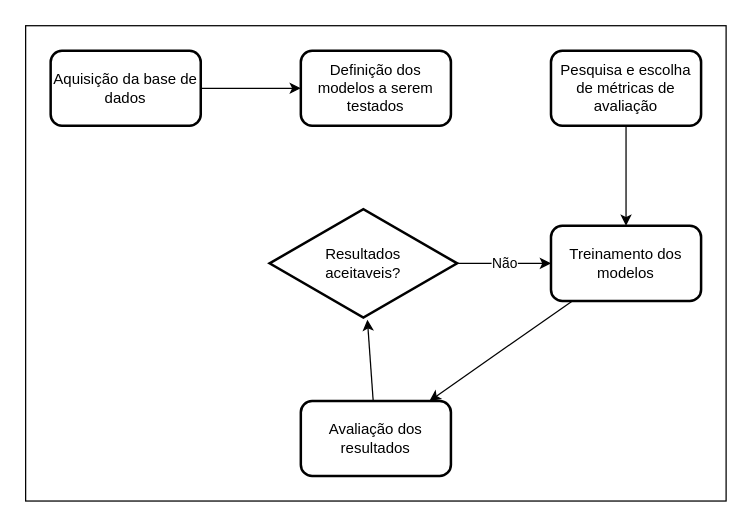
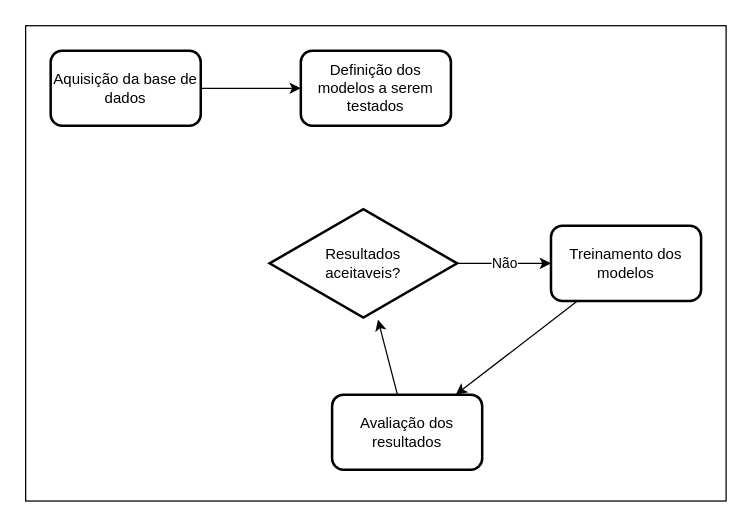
(626, 88) -> none
(626, 172) -> none
(376, 438) -> (407, 432)
